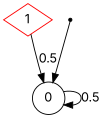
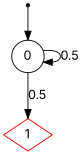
(36, 54) -> (28, 91)
